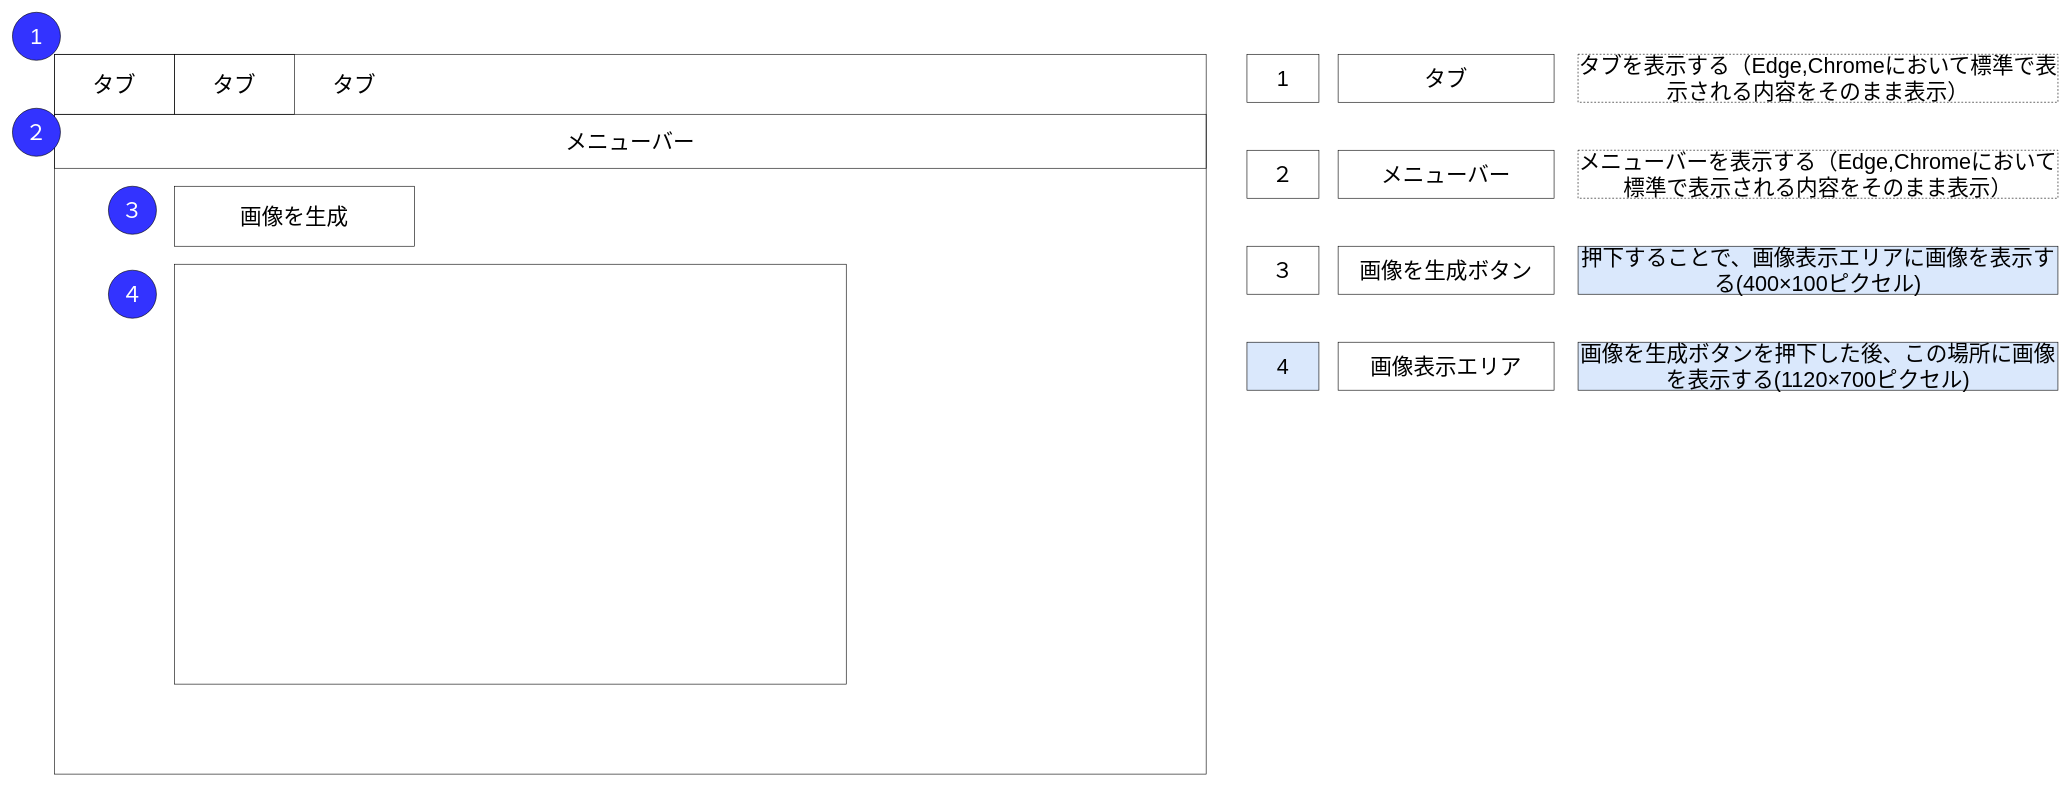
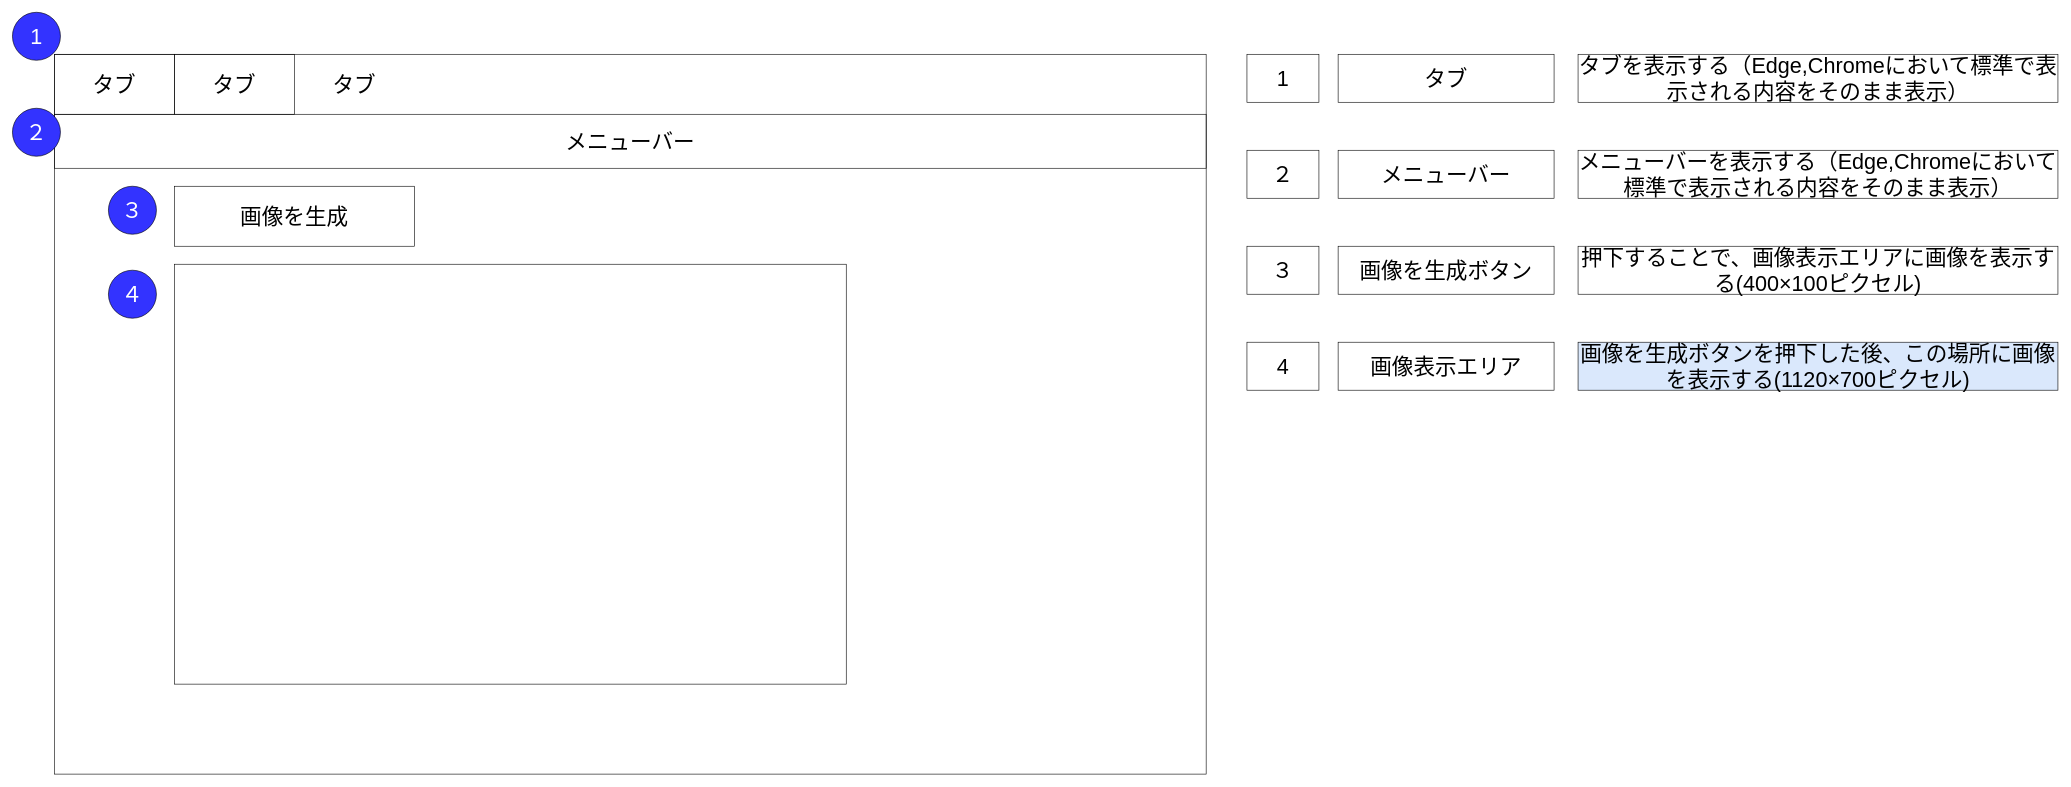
(1818, 78) -> (1818, 78)
(1818, 174) -> (1818, 174)
(1818, 270) -> (1818, 270)
(1283, 366) -> (1283, 366)
